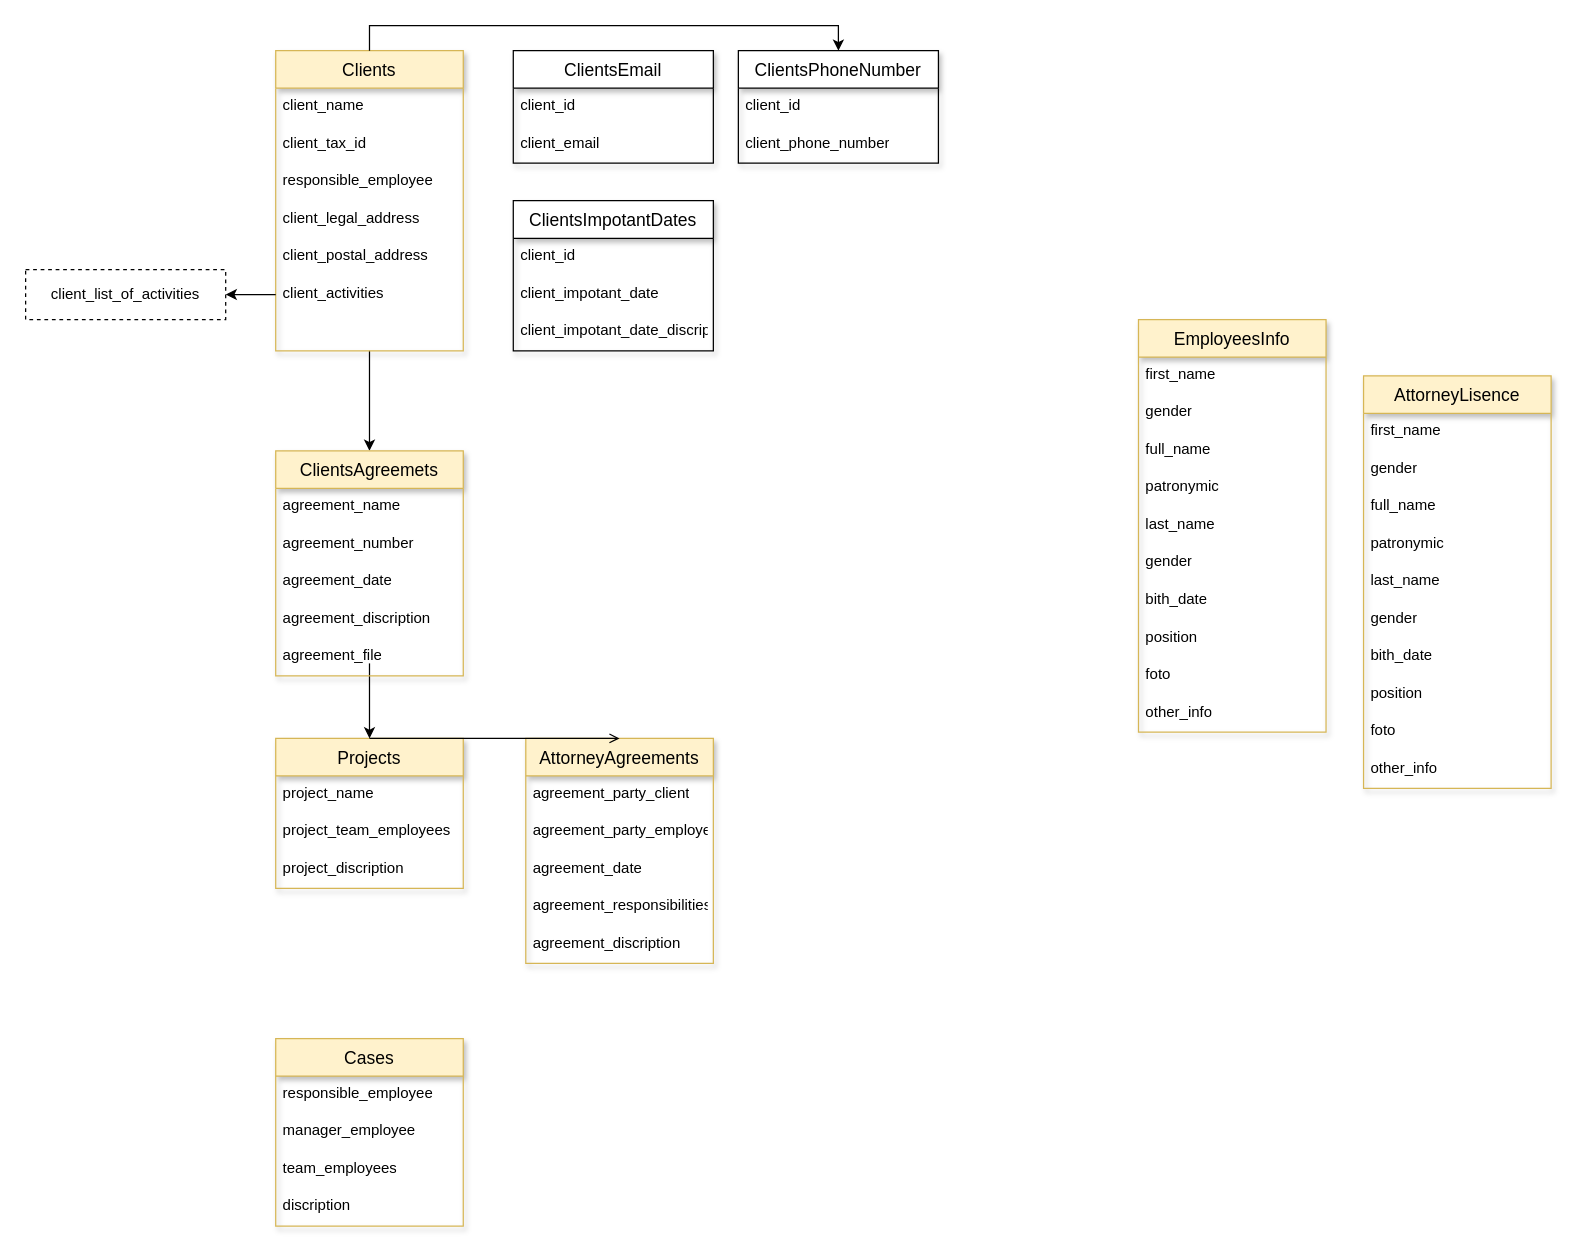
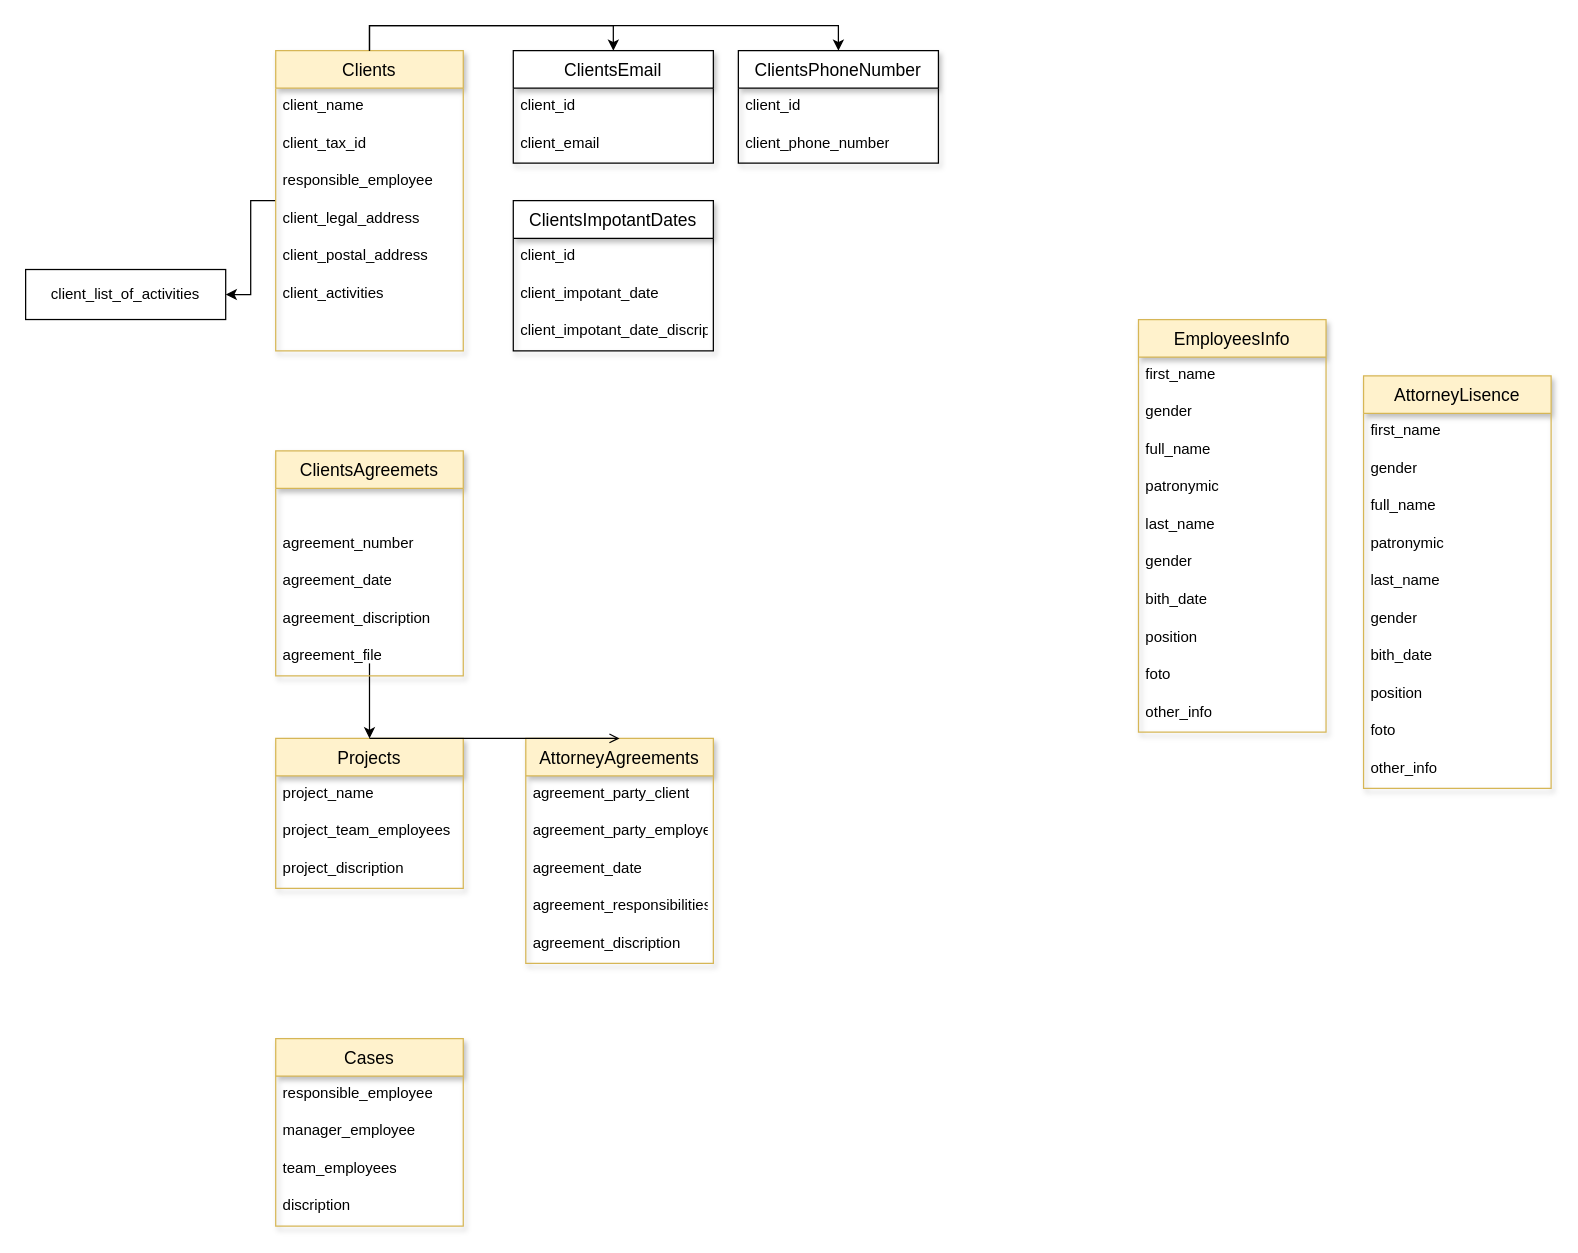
none -> (613, 35)
(126, 294) -> (126, 294)
(263, 294) -> none
(369, 398) -> (251, 235)
(369, 507) -> none
